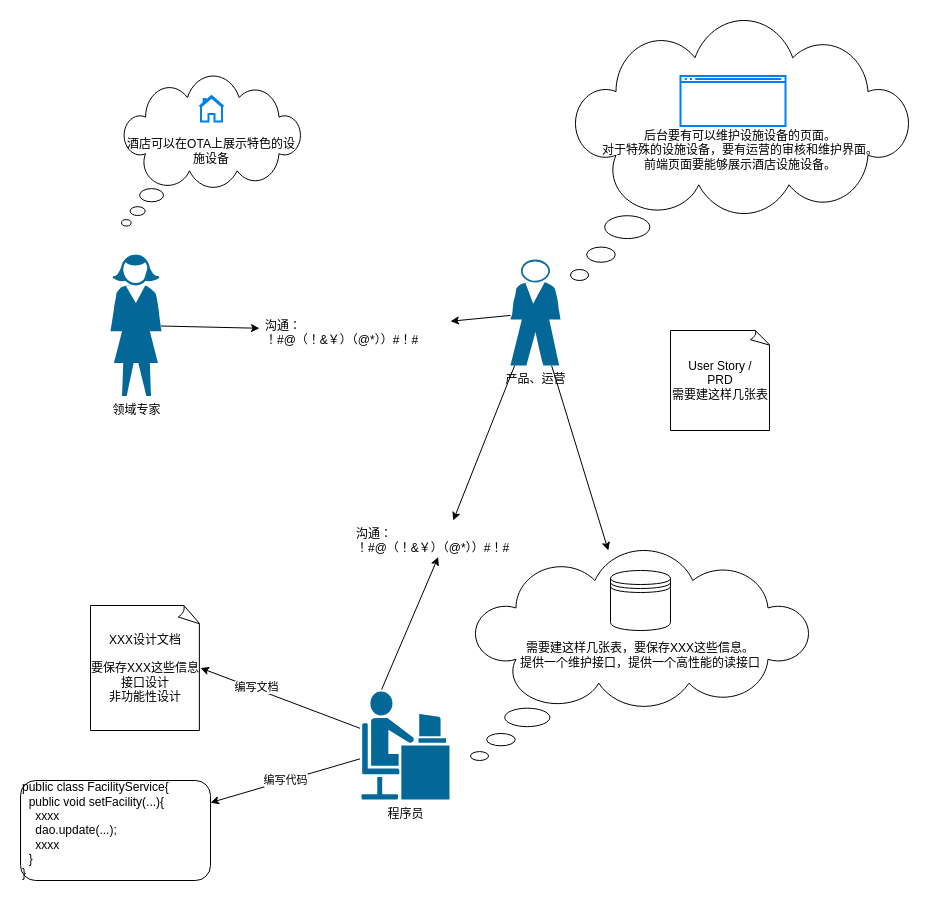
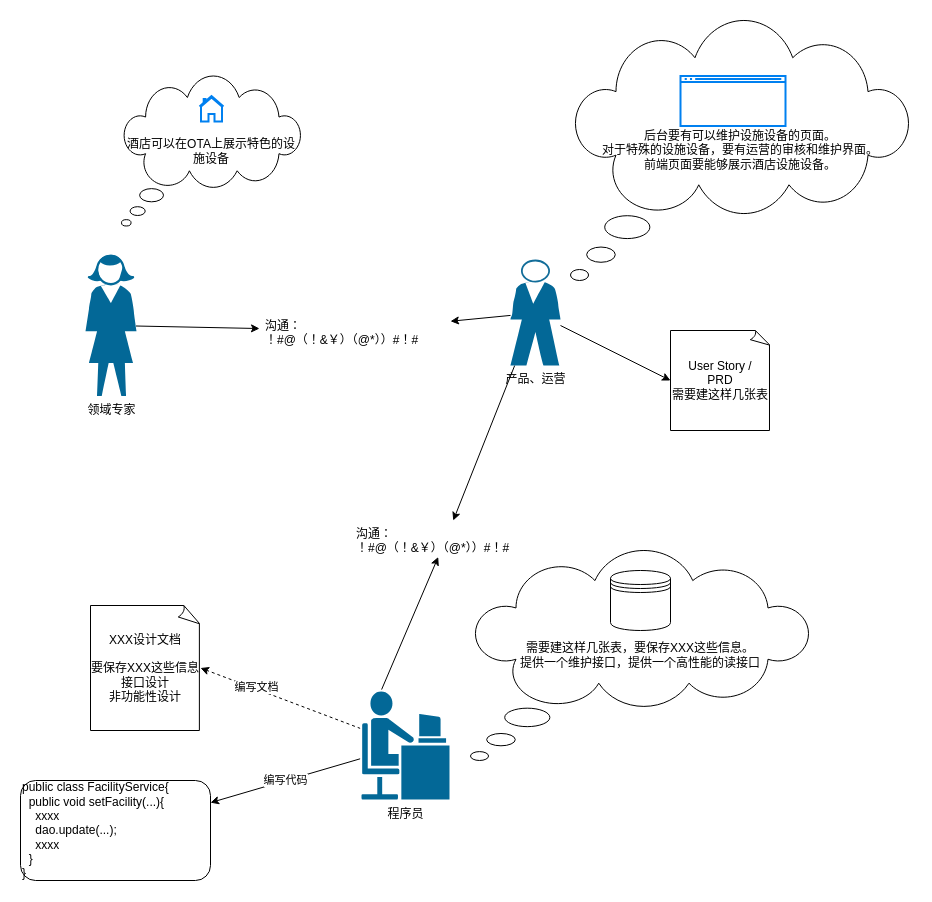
(136, 326) -> (111, 326)
(579, 454) -> (613, 352)
(314, 711) -> (314, 711)
